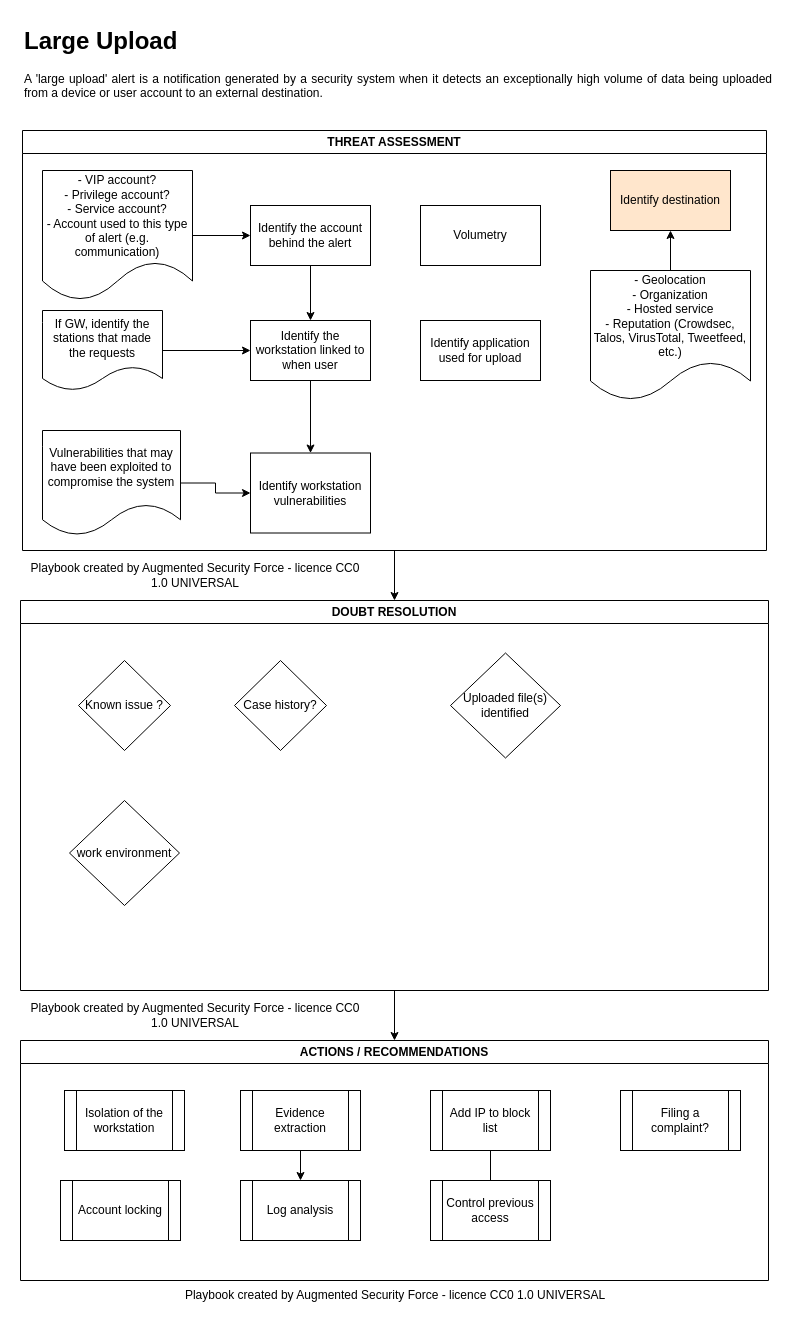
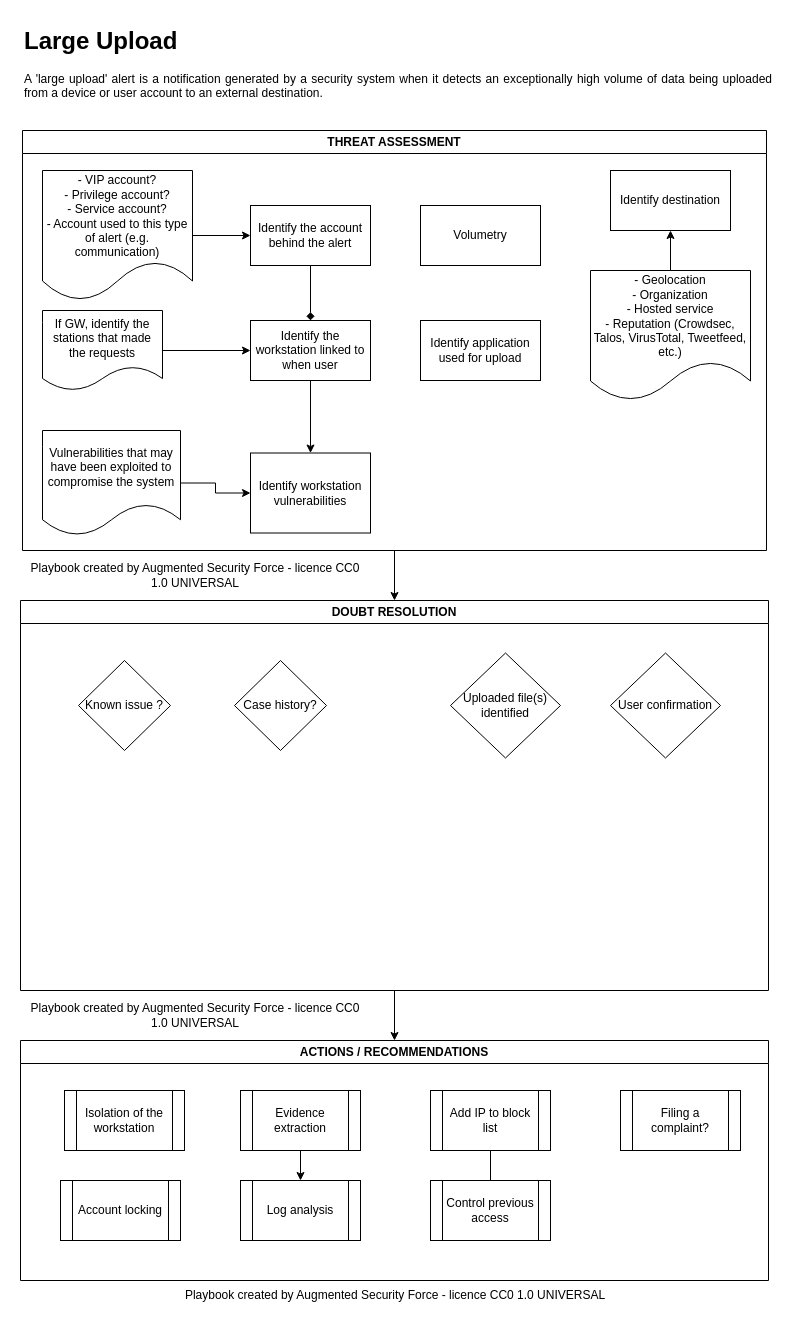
(671, 201) -> (671, 201)
(311, 312) -> (311, 312)
none -> (666, 706)
(125, 853) -> none
